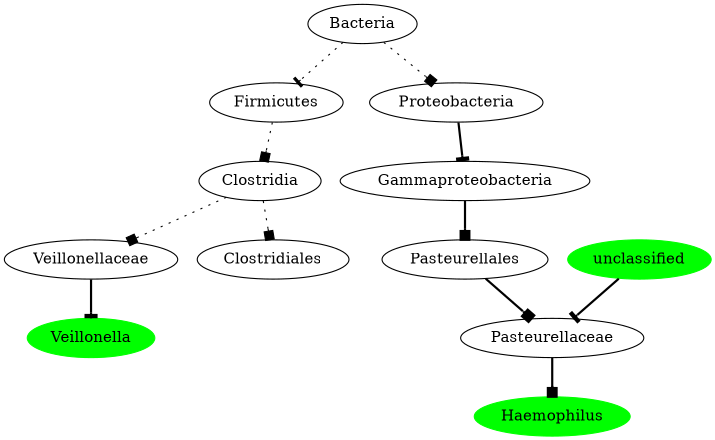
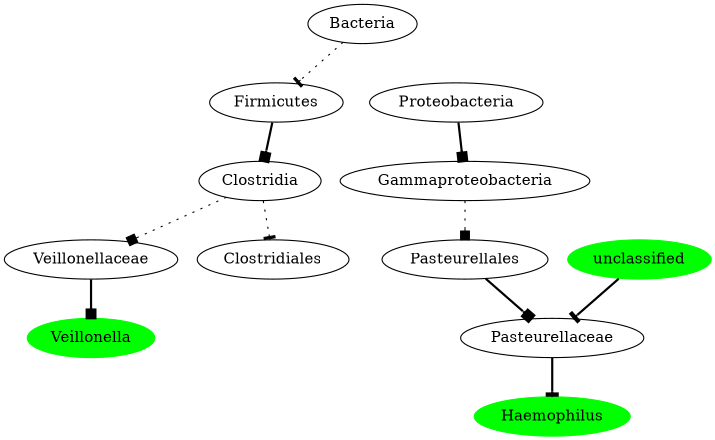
(405, 59) -> none
(269, 136) -> (269, 136)
(460, 139) -> (460, 139)
(266, 215) -> (266, 215)
(465, 215) -> (465, 215)
(91, 296) -> (91, 296)
(552, 375) -> (552, 375)
